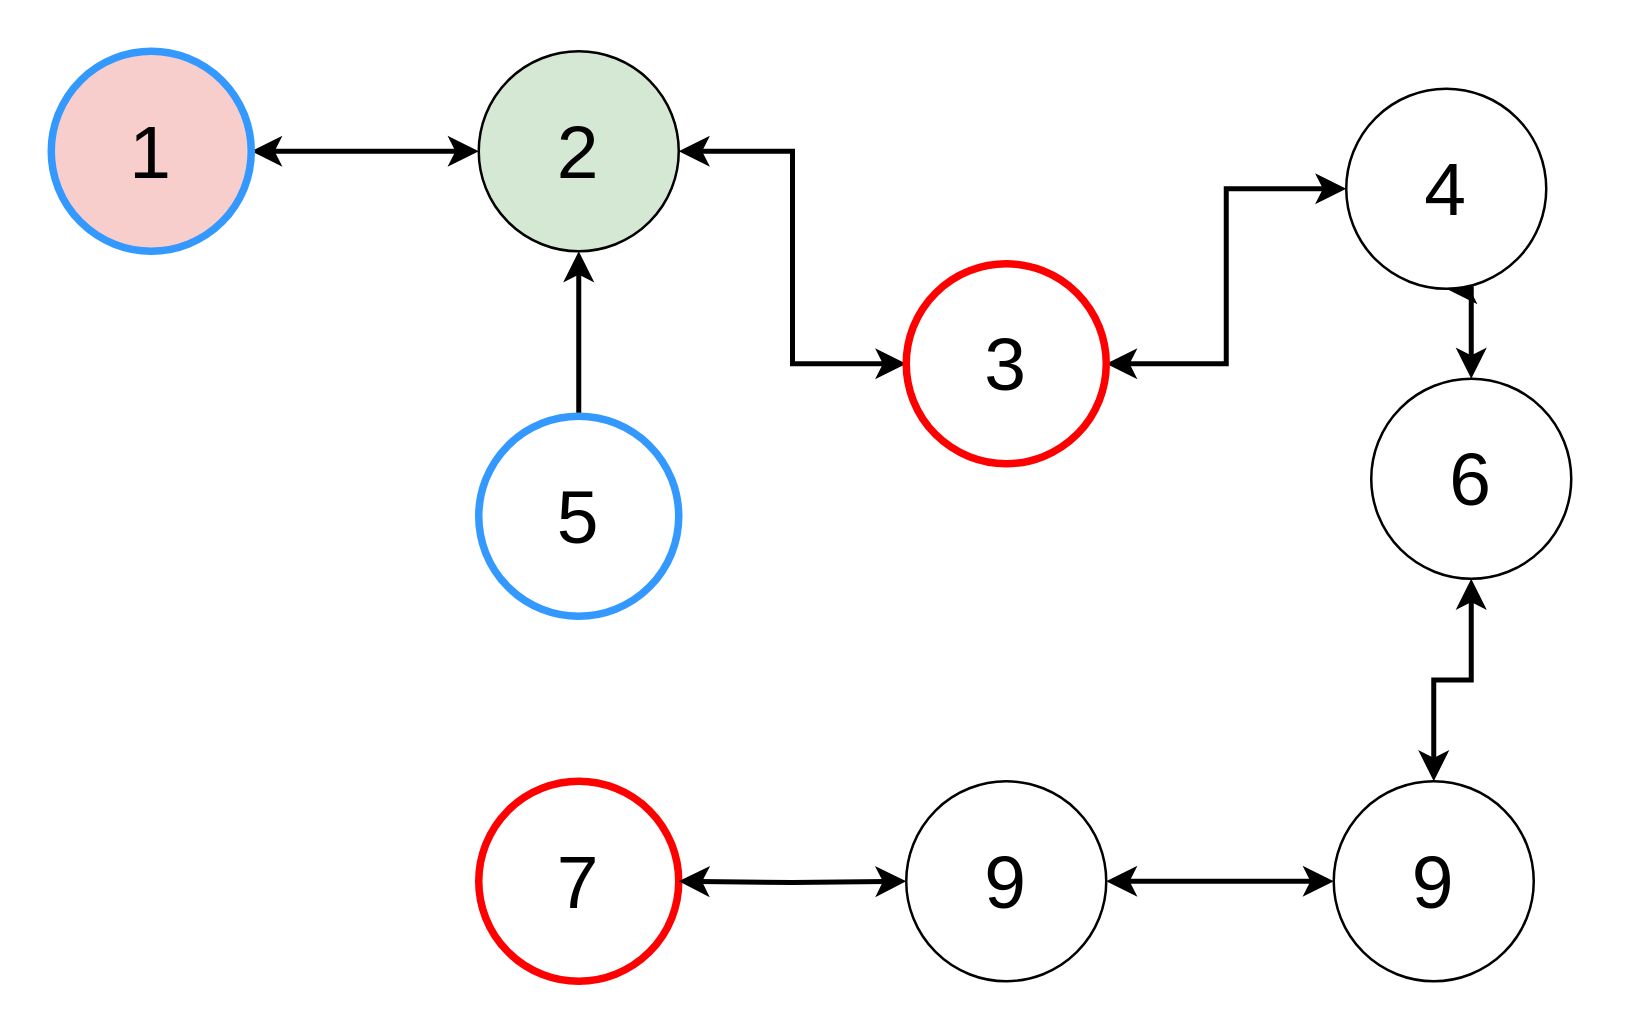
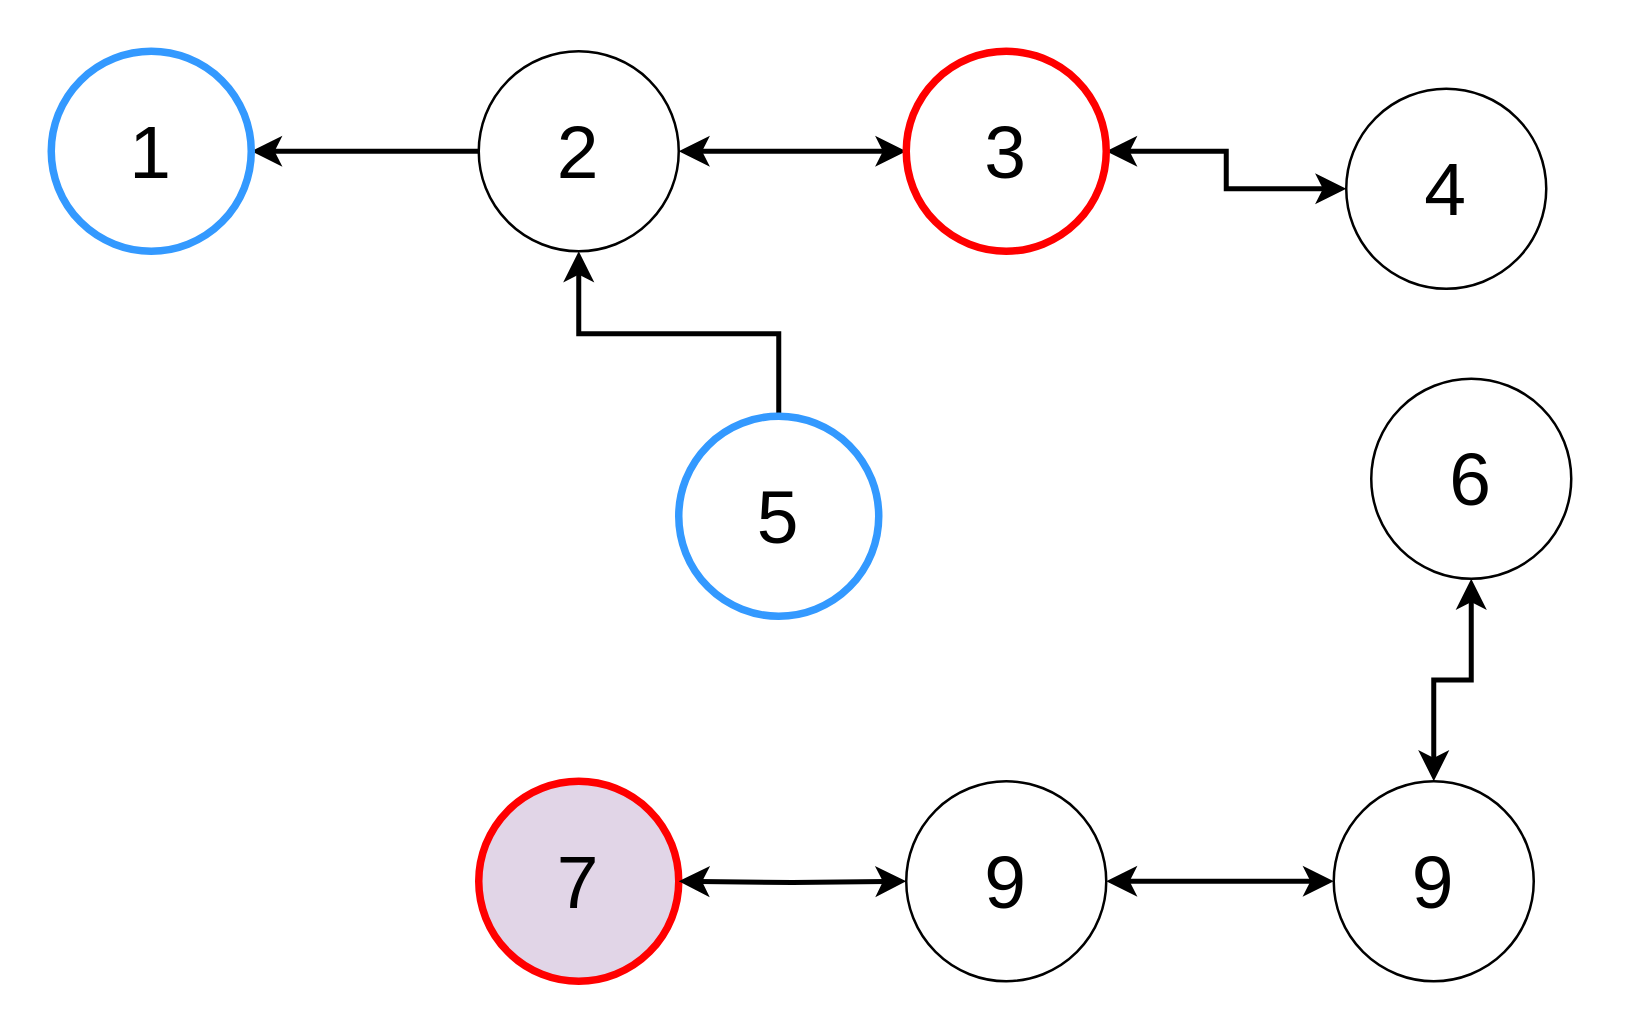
(151, 151) -> (151, 151)
(455, 151) -> (476, 151)
(579, 151) -> (579, 151)
(1471, 321) -> none
(1006, 364) -> (1006, 151)
(579, 516) -> (779, 516)
(579, 881) -> (579, 881)
